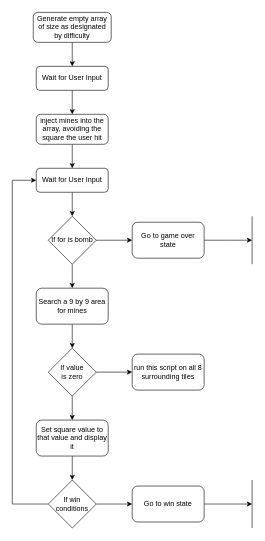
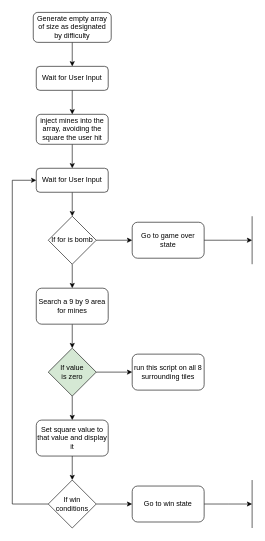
(72, 372) -> (72, 372)
